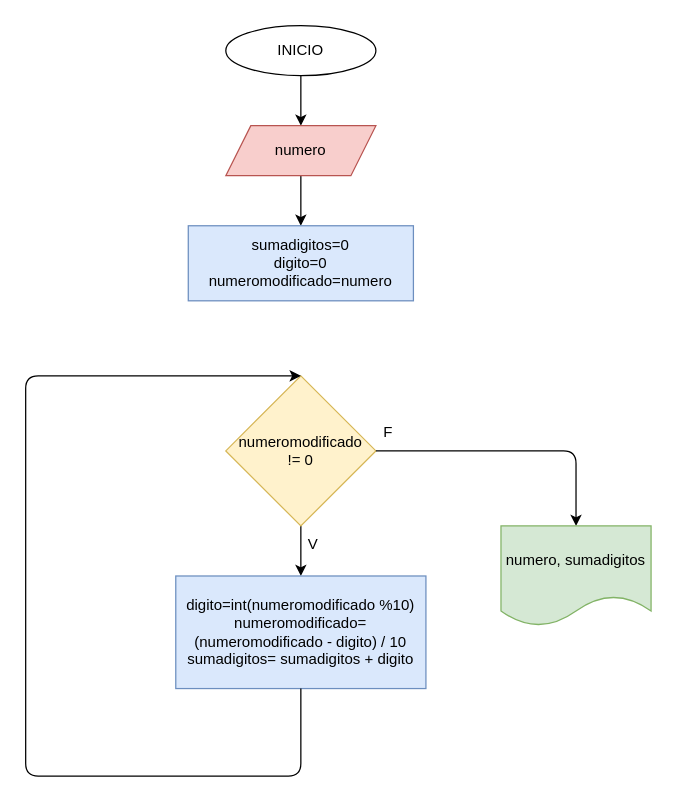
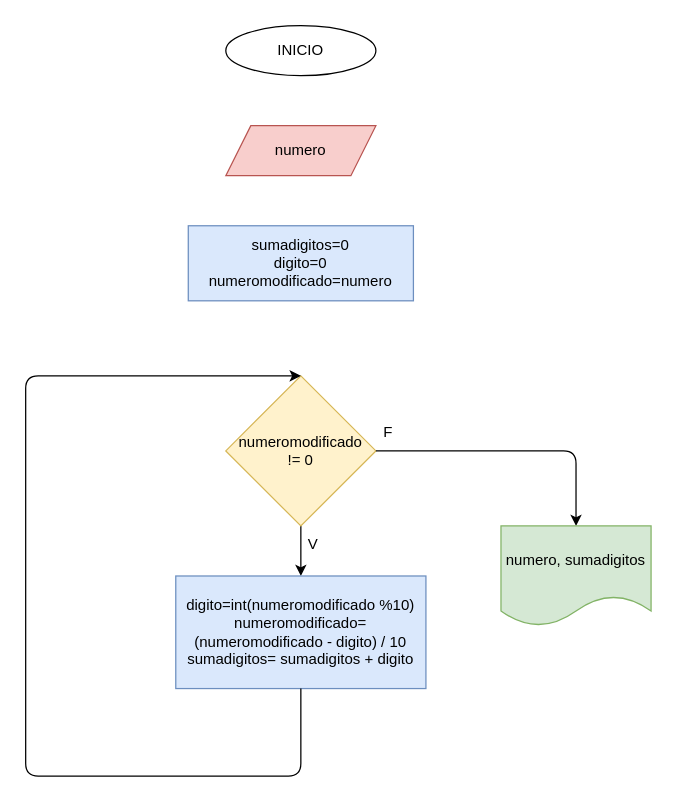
(301, 97) -> none
(301, 197) -> none
